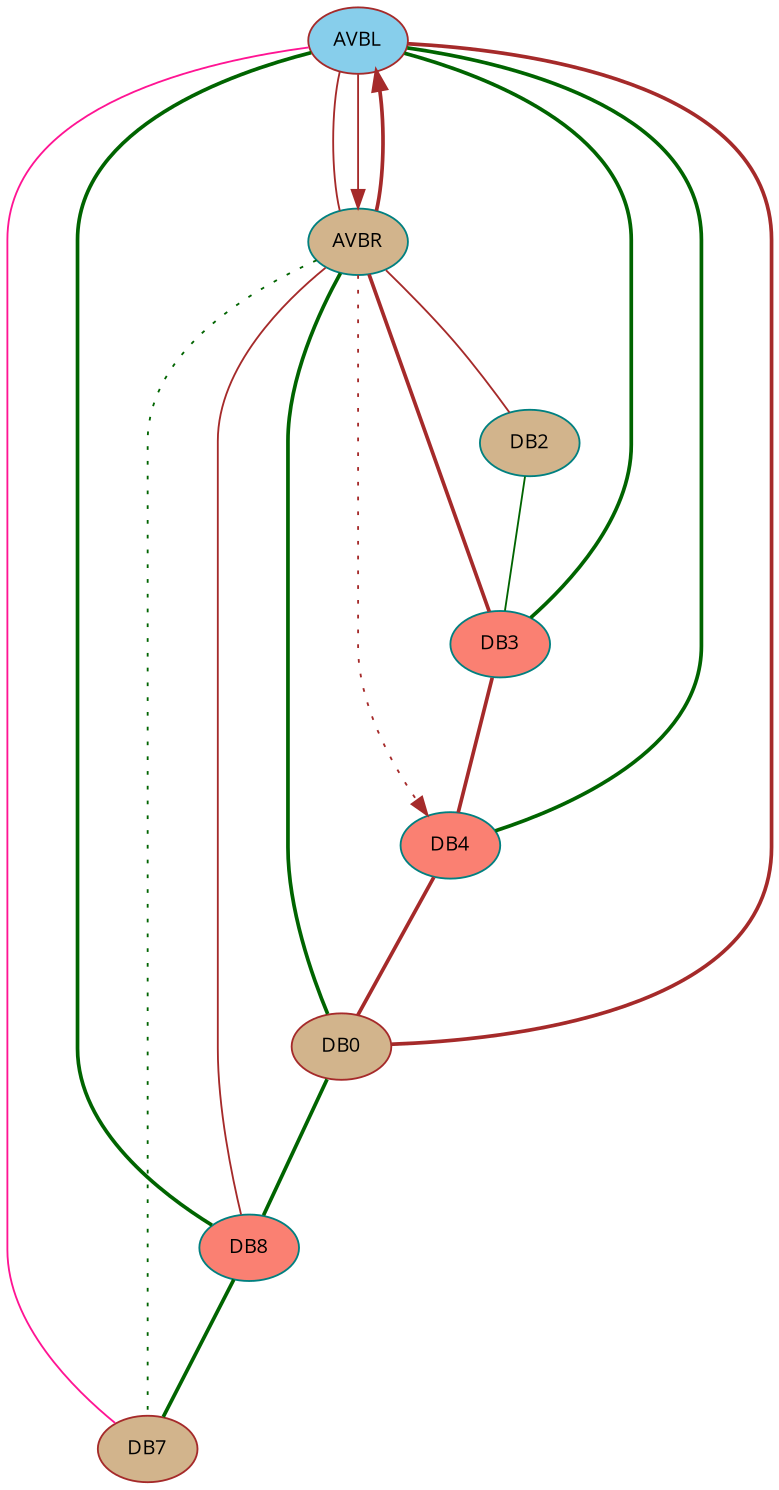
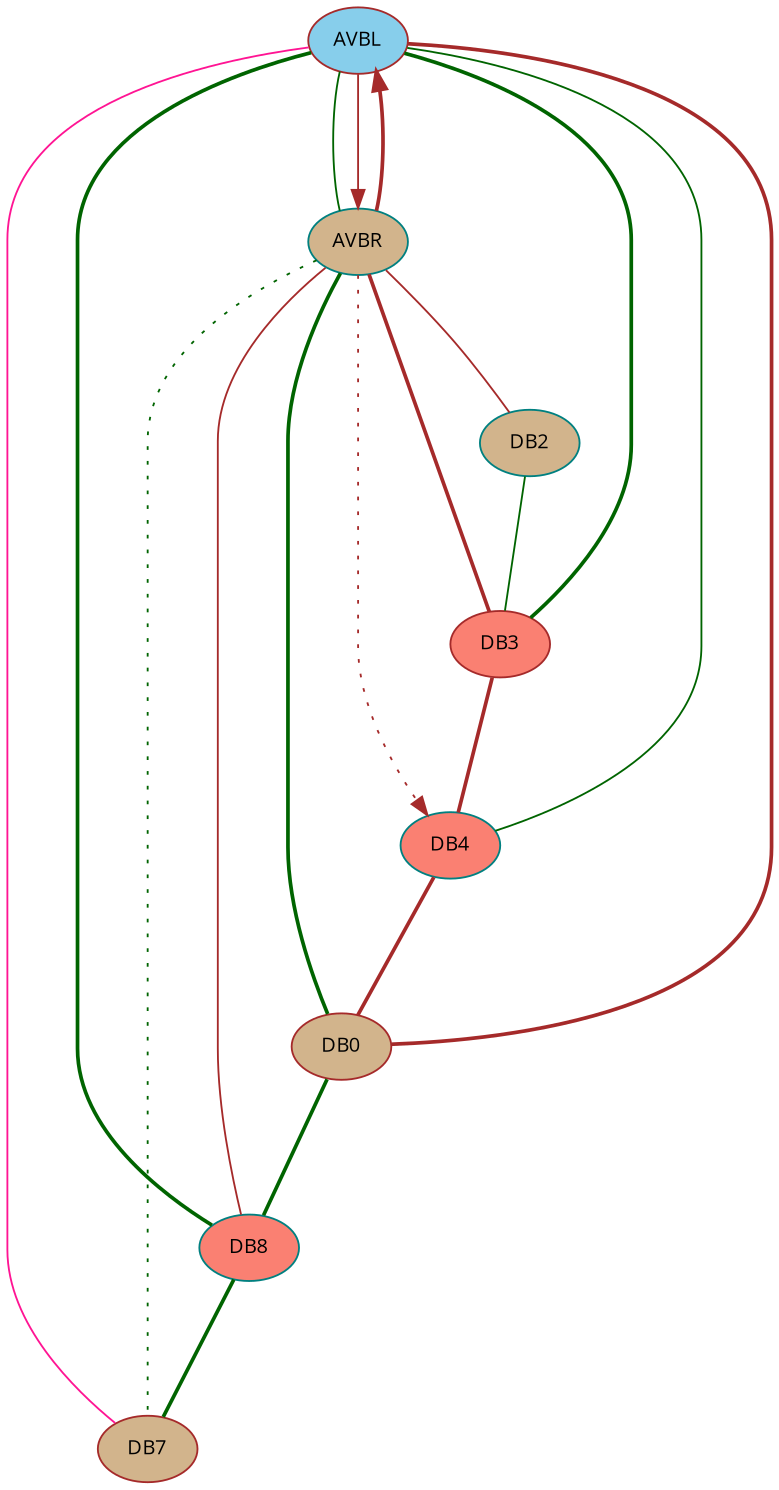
(333, 141) -> (333, 141)
(701, 400) -> (701, 400)
(500, 644) -> (500, 644)
